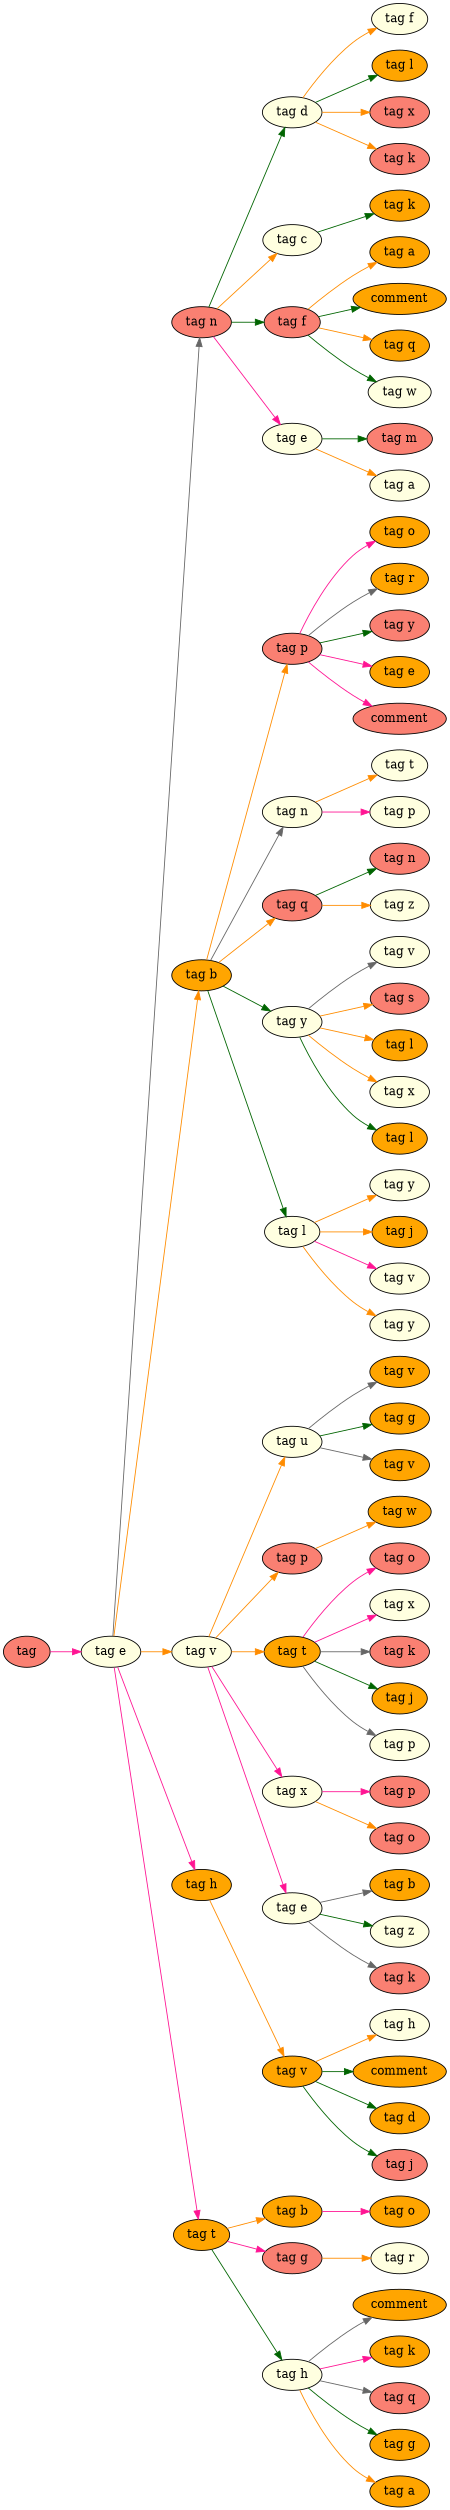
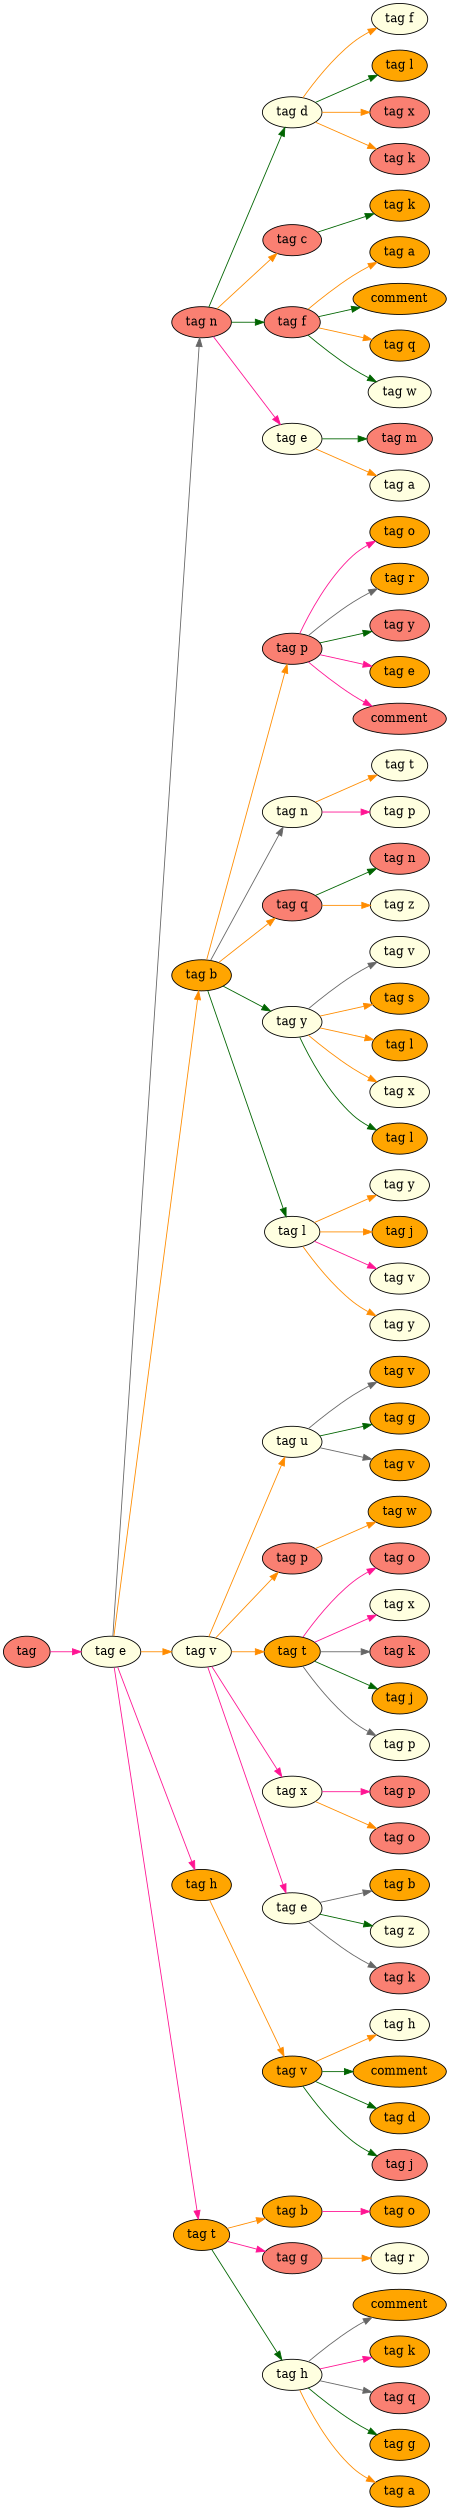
(292, 240) -> (292, 240)
(400, 999) -> (400, 999)
